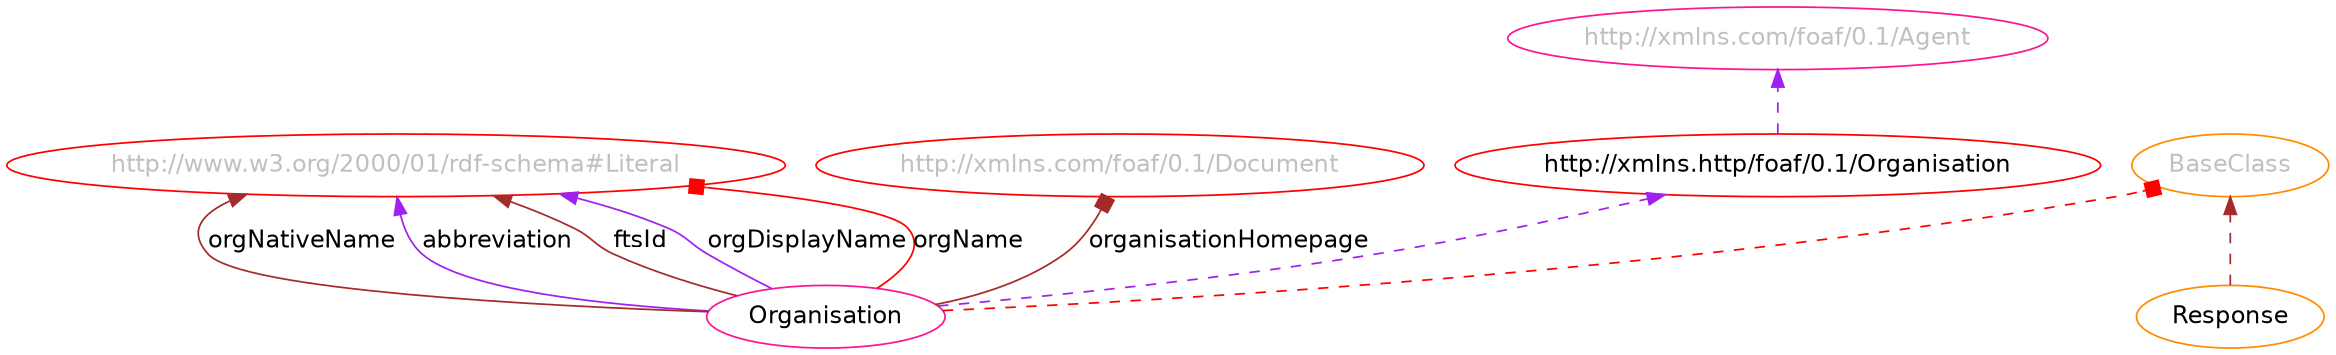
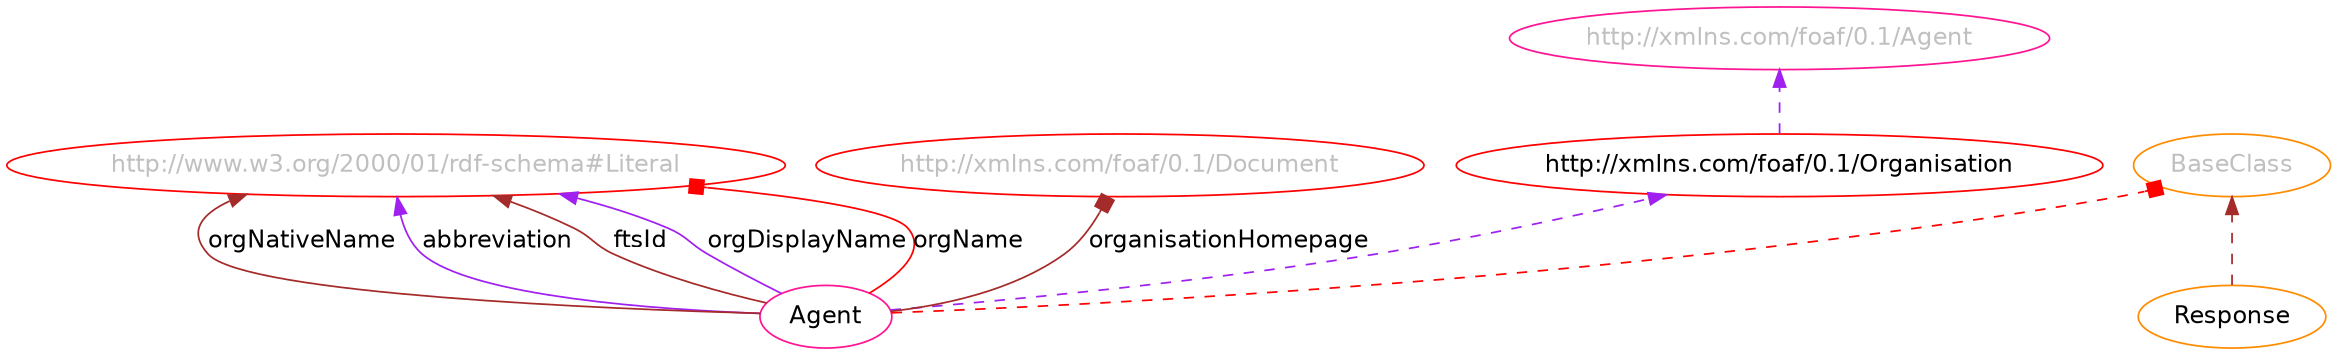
(1778, 165) -> (1780, 165)
(826, 317) -> (826, 317)
